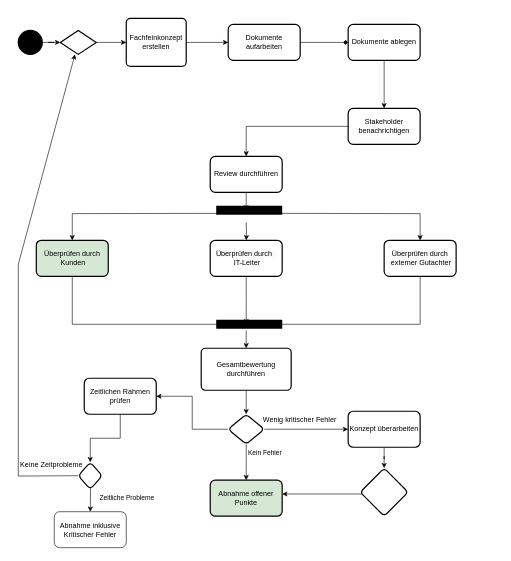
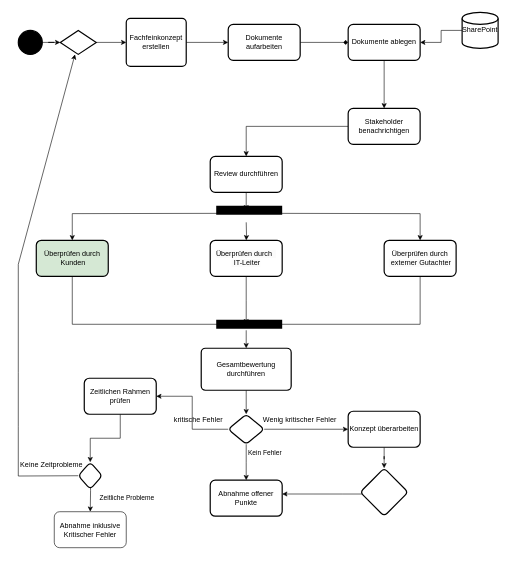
none -> (451, 30)
none -> (480, 30)
none -> (198, 420)
(246, 498) -> (246, 498)
